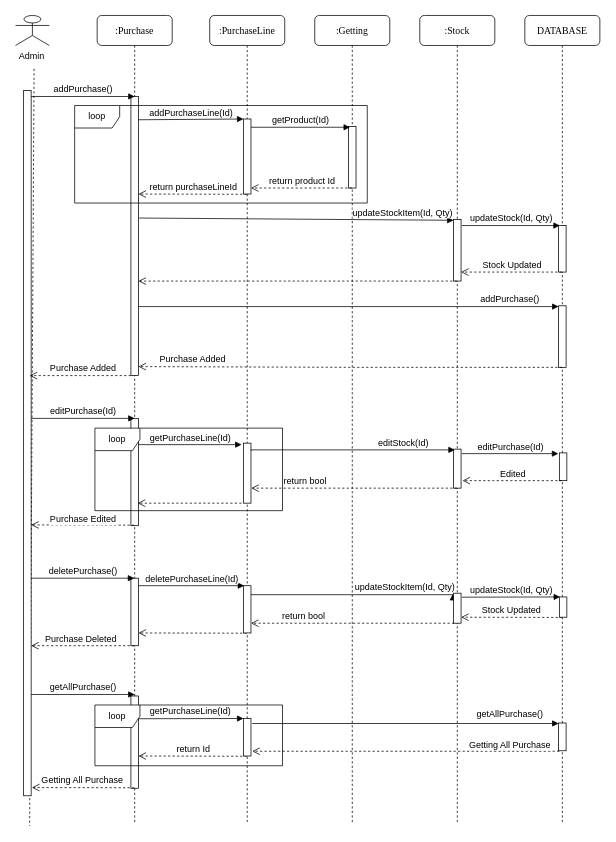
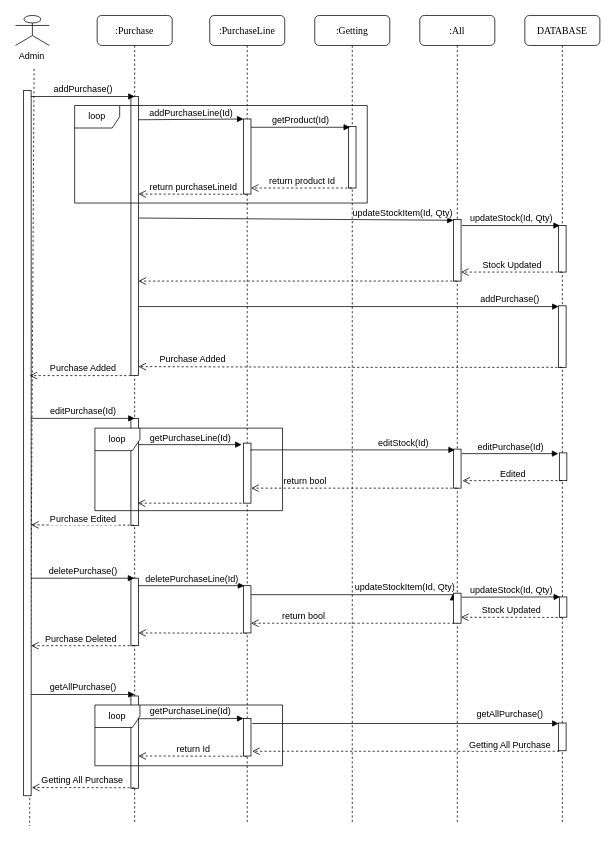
(457, 30) -> (457, 30)
